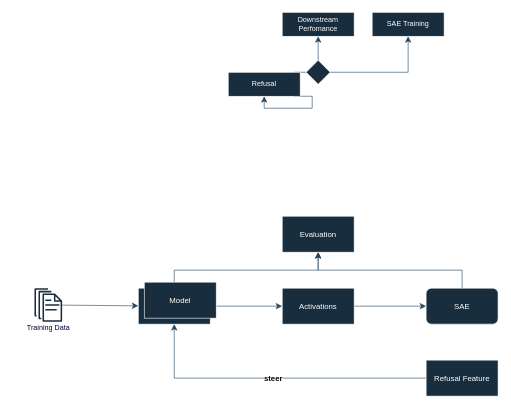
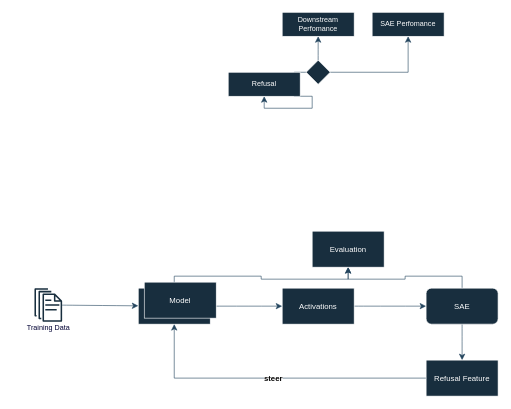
(408, 24) -> (408, 24)
(318, 234) -> (348, 249)
none -> (462, 353)
